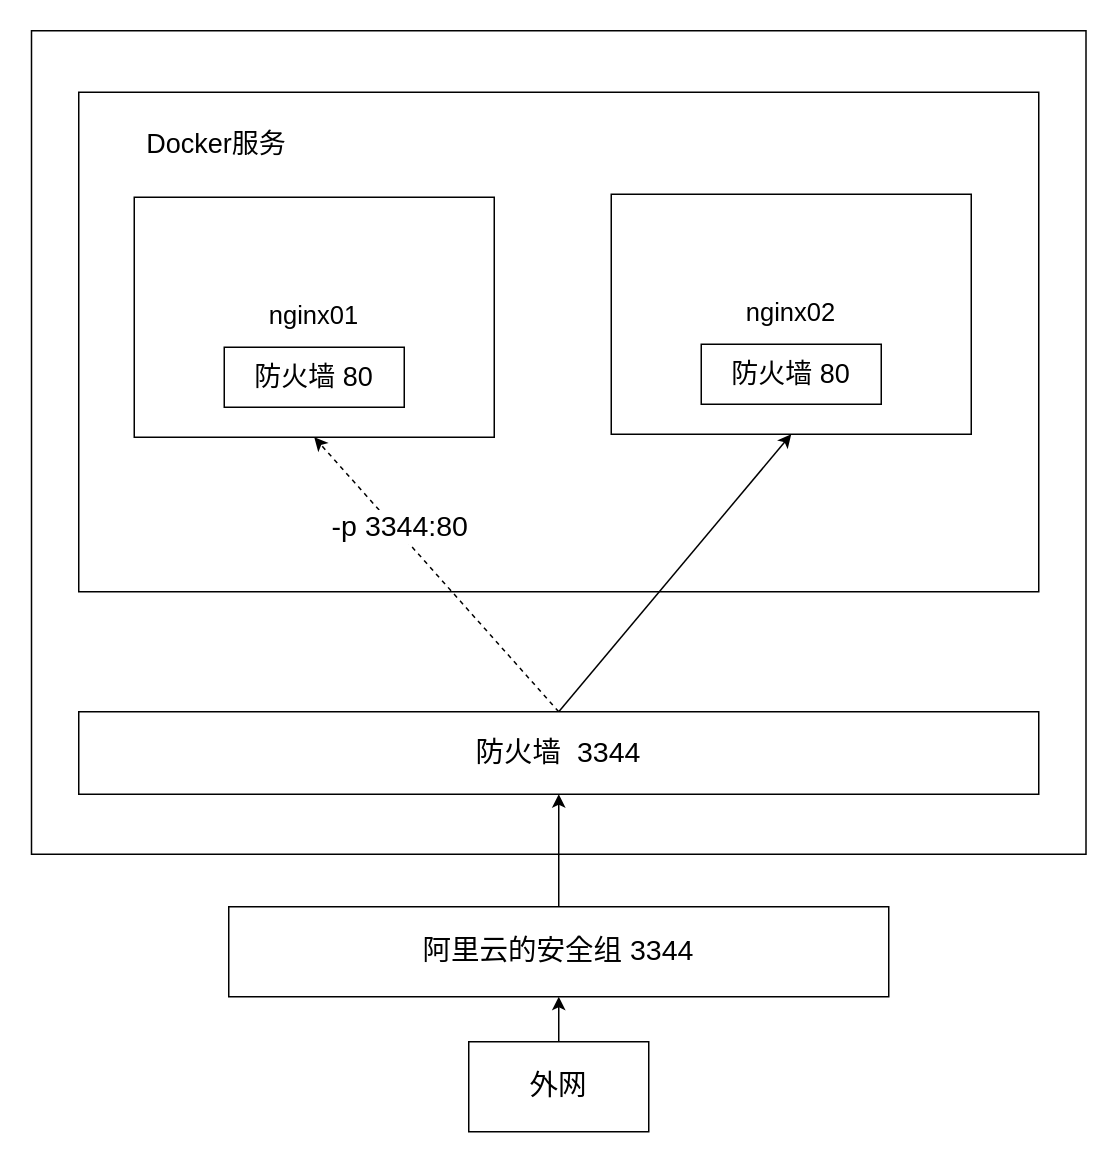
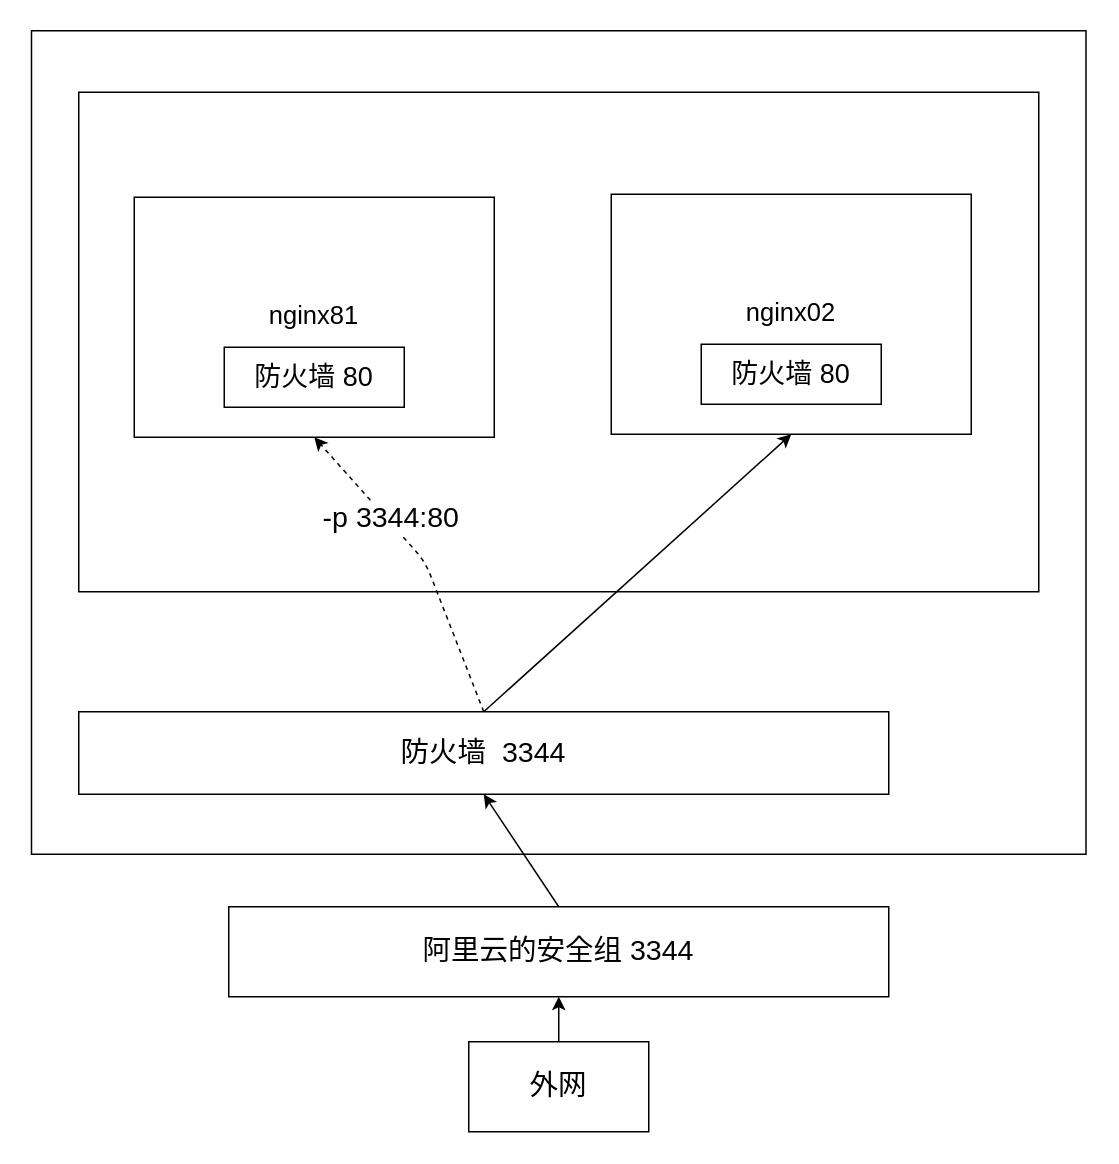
(217, 145) -> none
(314, 317) -> (314, 317)
(559, 753) -> (484, 753)
